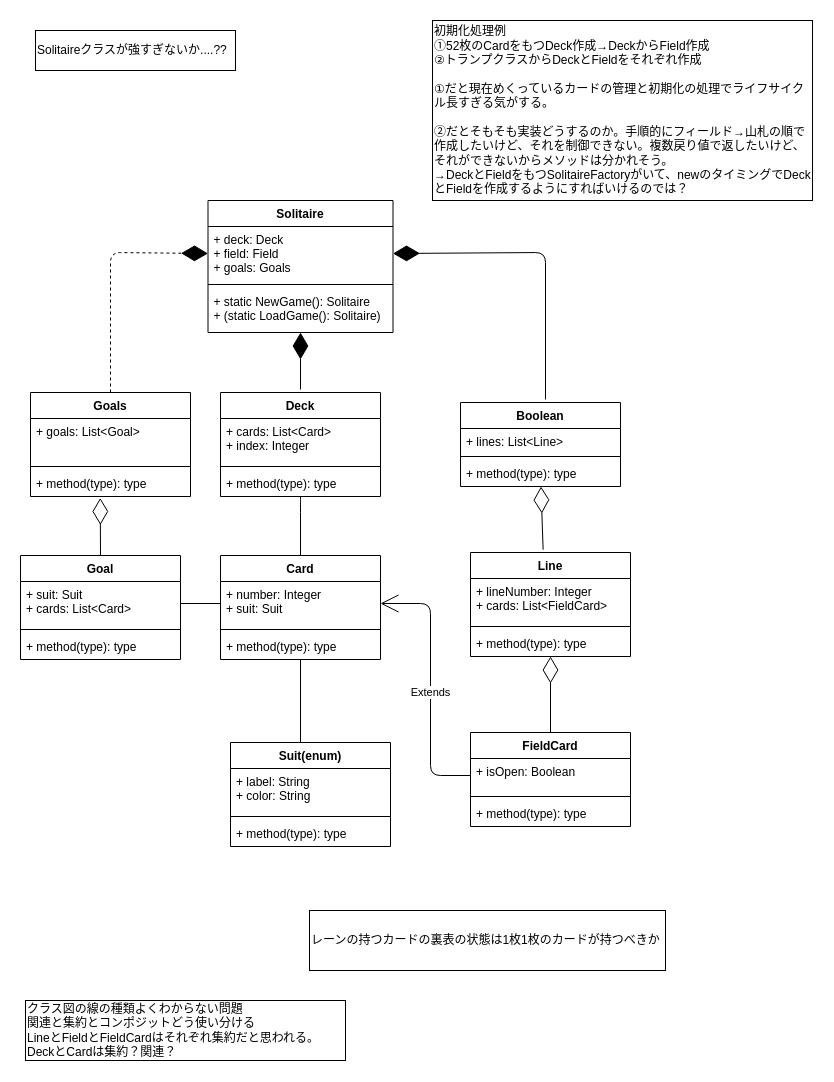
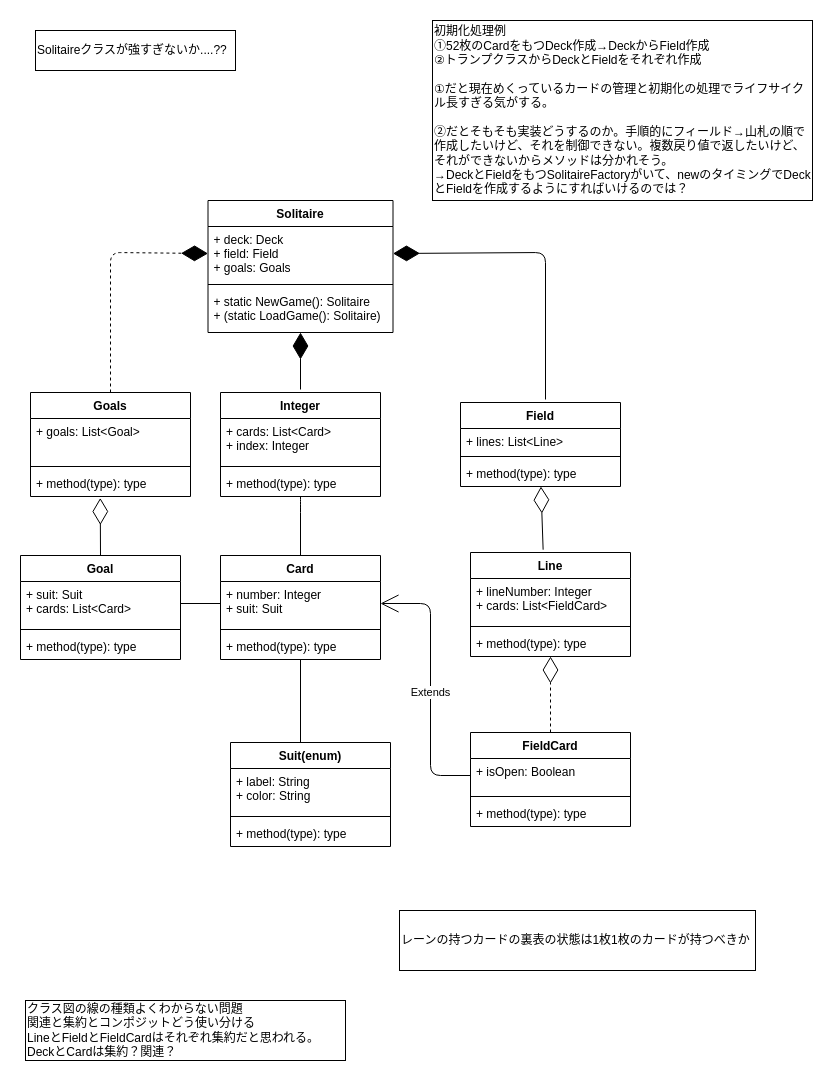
(300, 406) -> (300, 406)
(540, 416) -> (540, 416)
(551, 707) -> (551, 707)
(488, 941) -> (578, 941)
